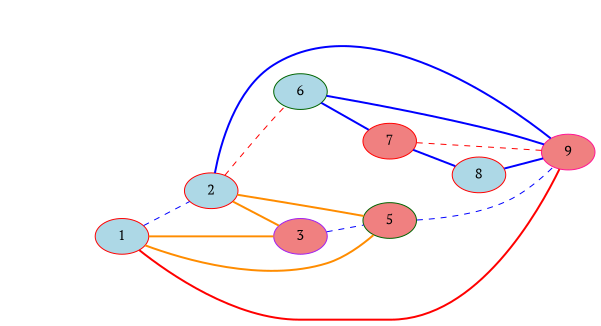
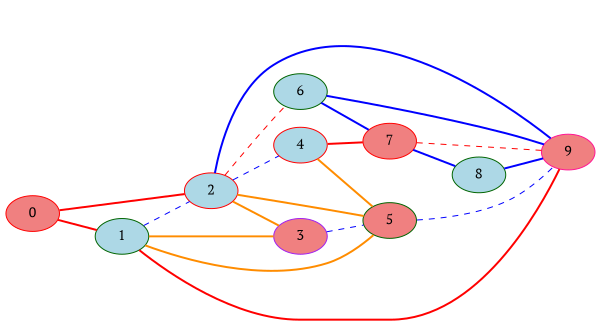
none -> (300, 145)
(479, 175) -> (479, 175)
none -> (33, 214)
(122, 236) -> (122, 236)
